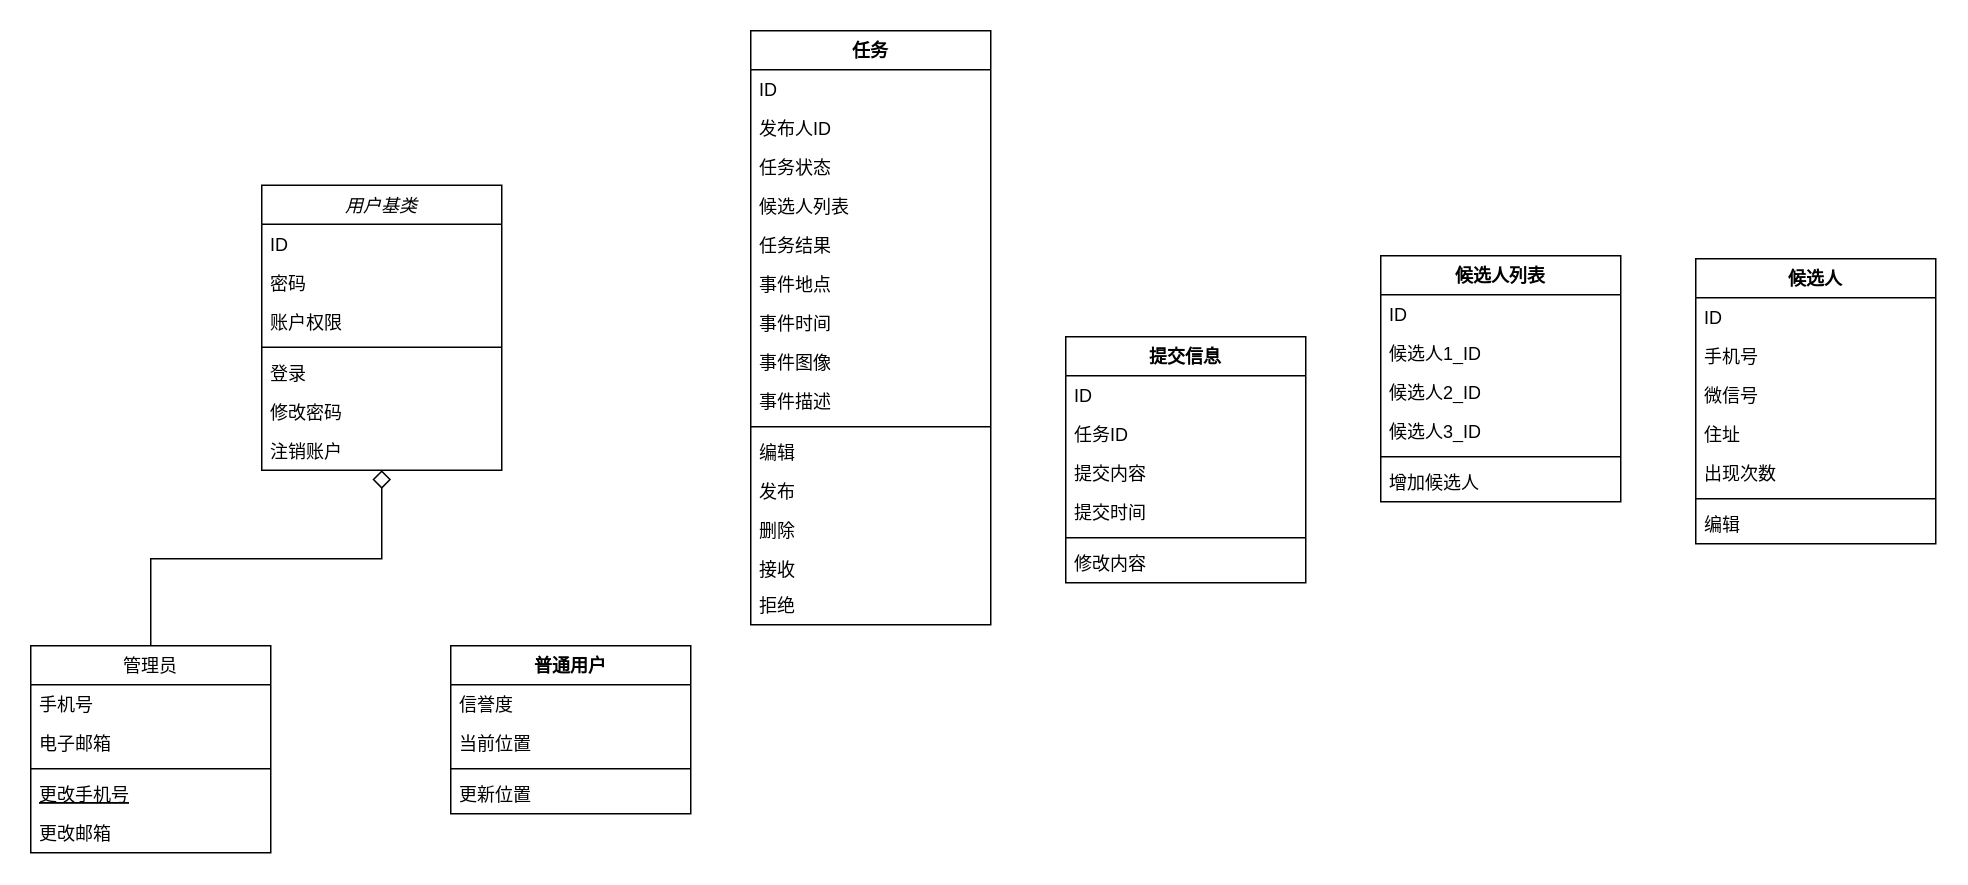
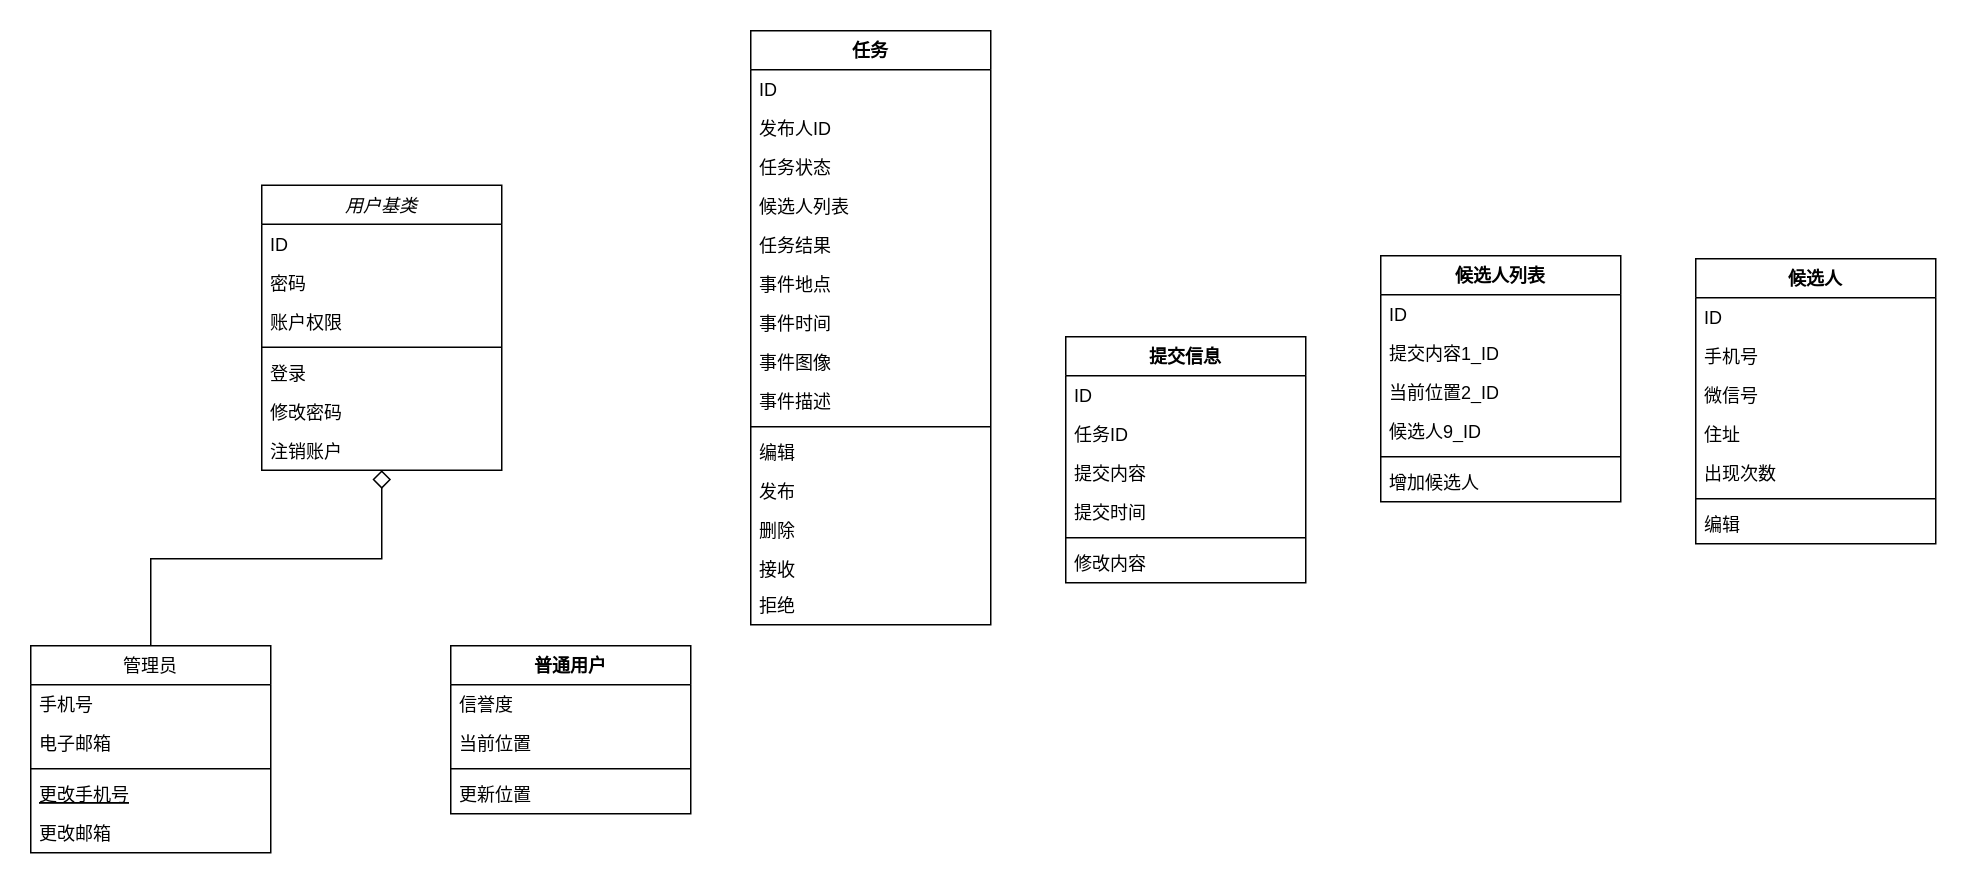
(1437, 355) -> (1446, 355)
(1437, 394) -> (1446, 394)
(1437, 433) -> (1437, 433)
